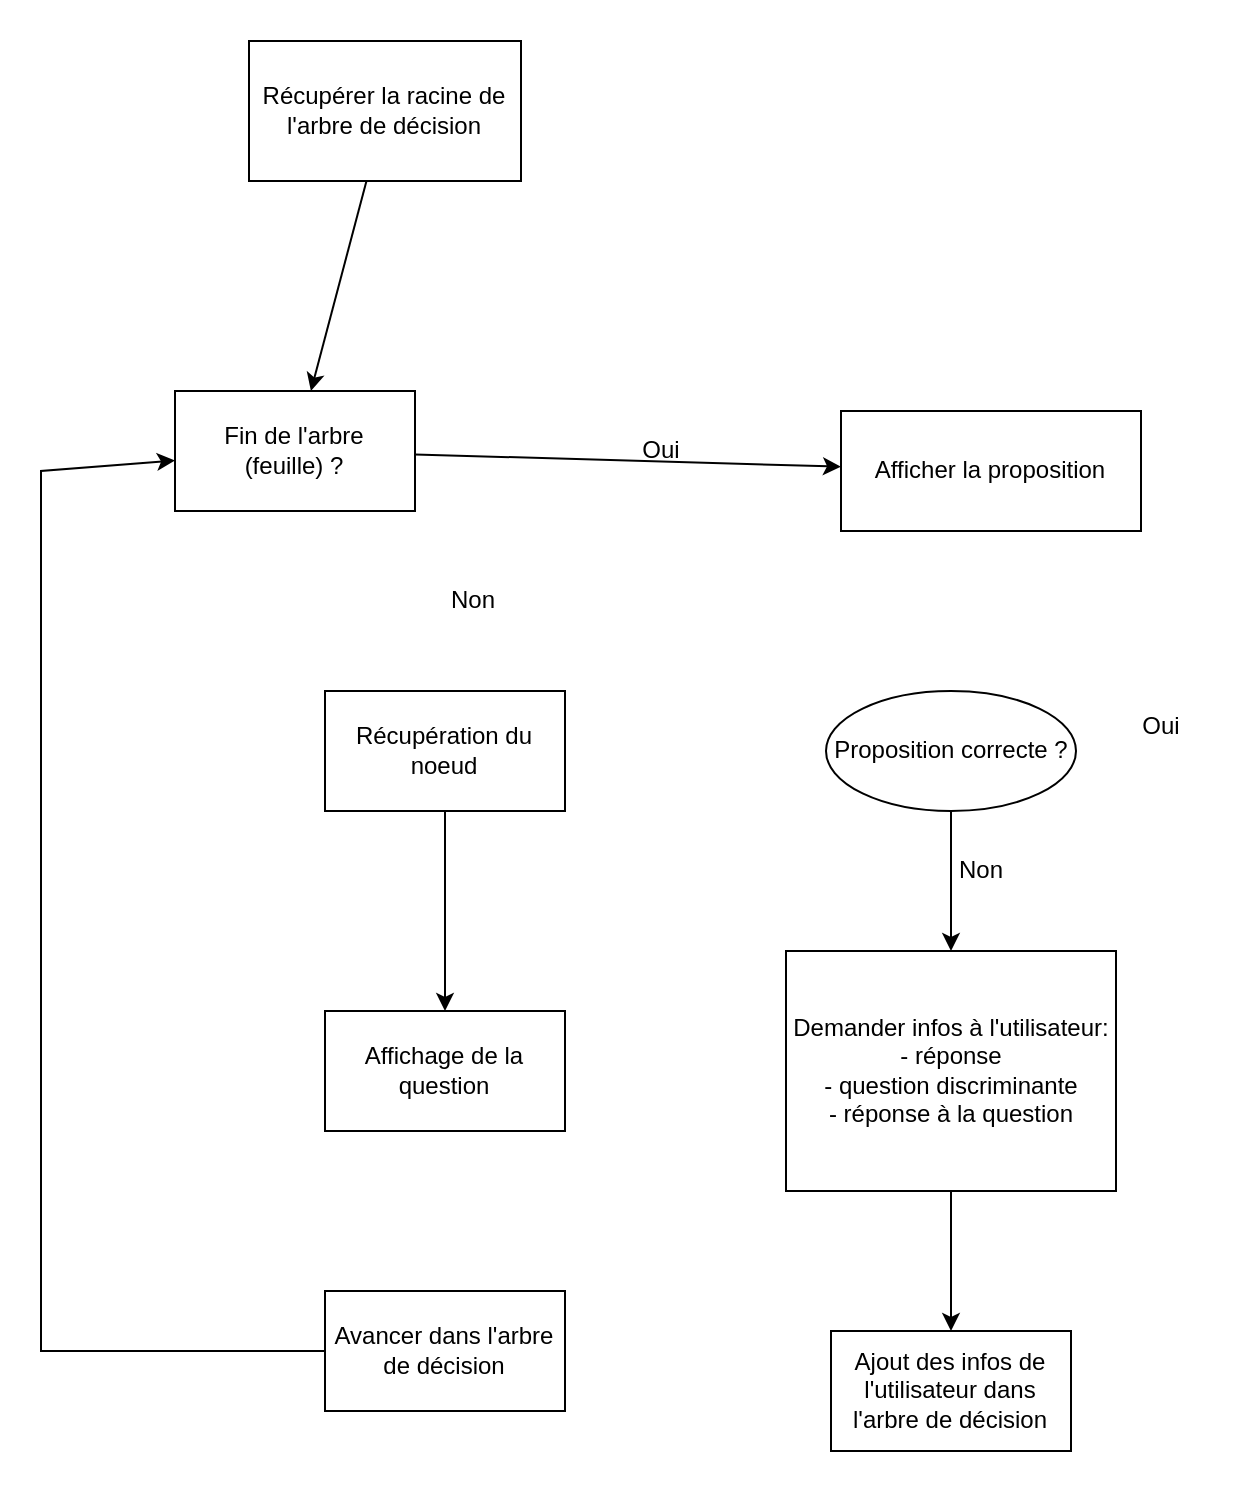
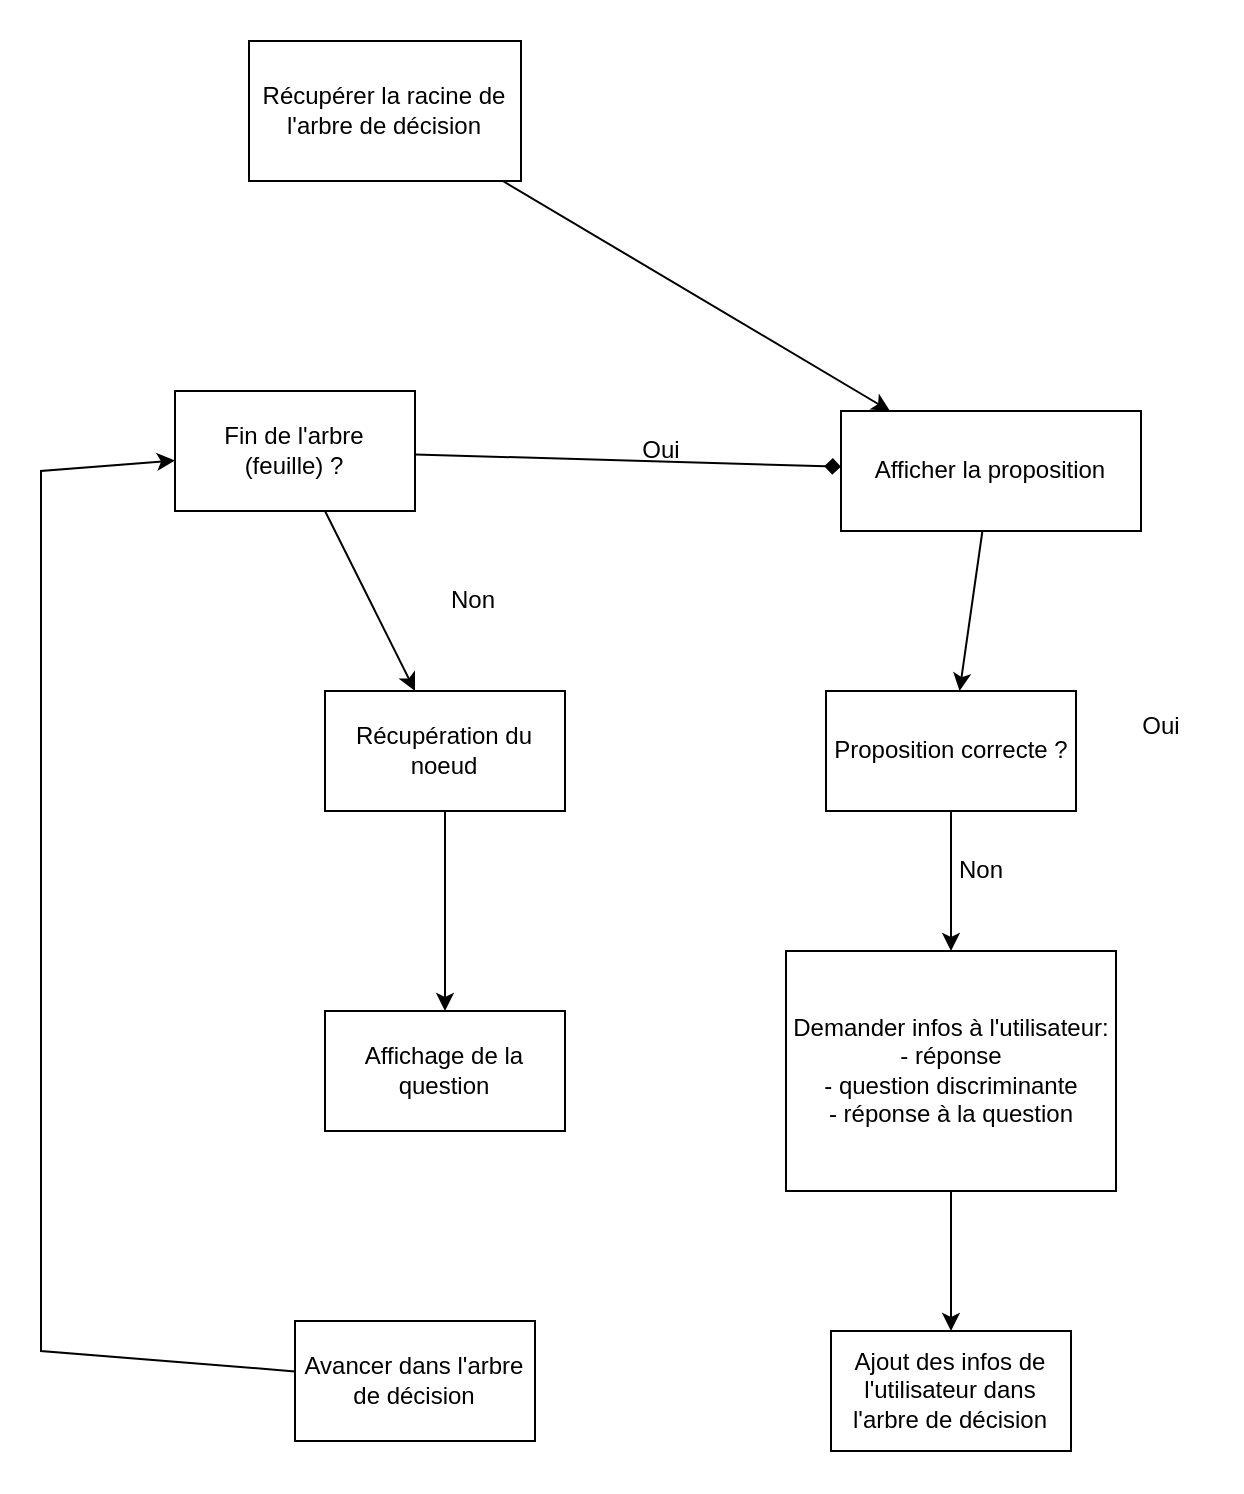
(340, 280) -> (691, 292)
(825, 466) -> (824, 466)
none -> (367, 595)
none -> (972, 605)
(951, 751) -> (951, 751)
(445, 1351) -> (415, 1381)
